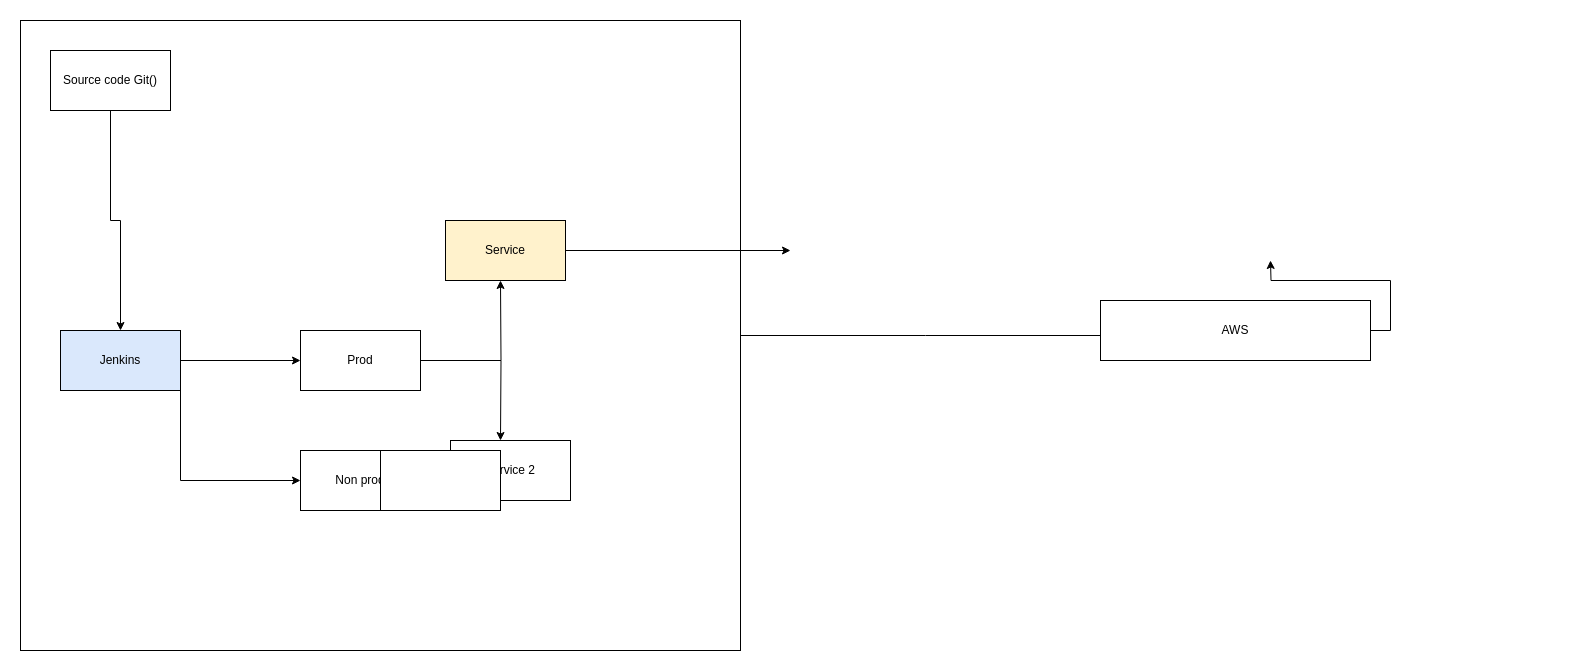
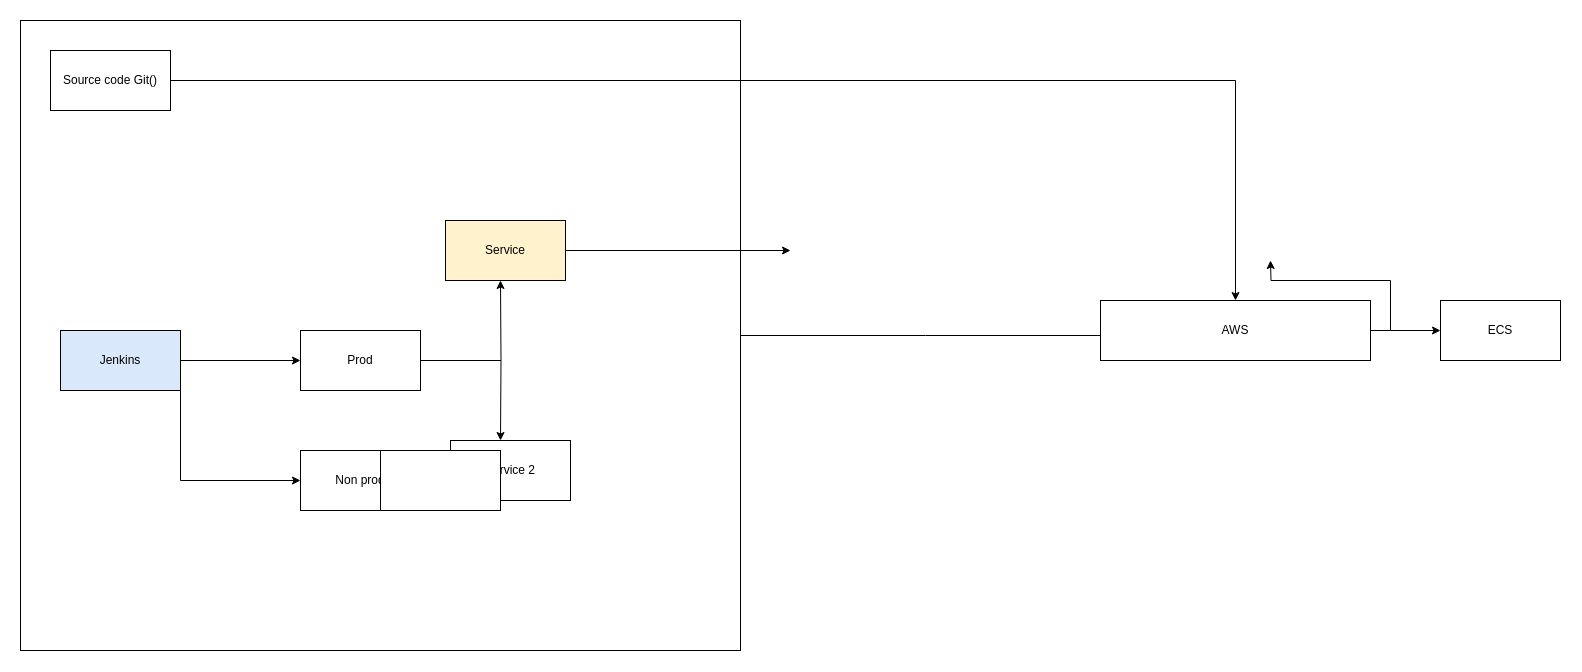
(112, 221) -> (810, 81)
none -> (1413, 331)
none -> (1501, 331)
